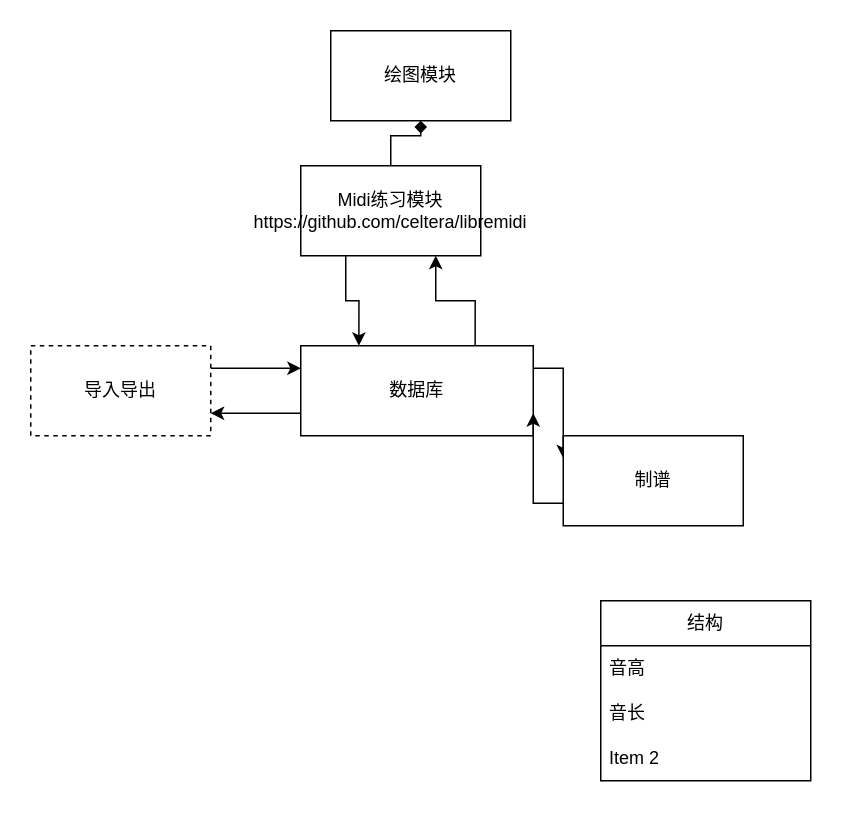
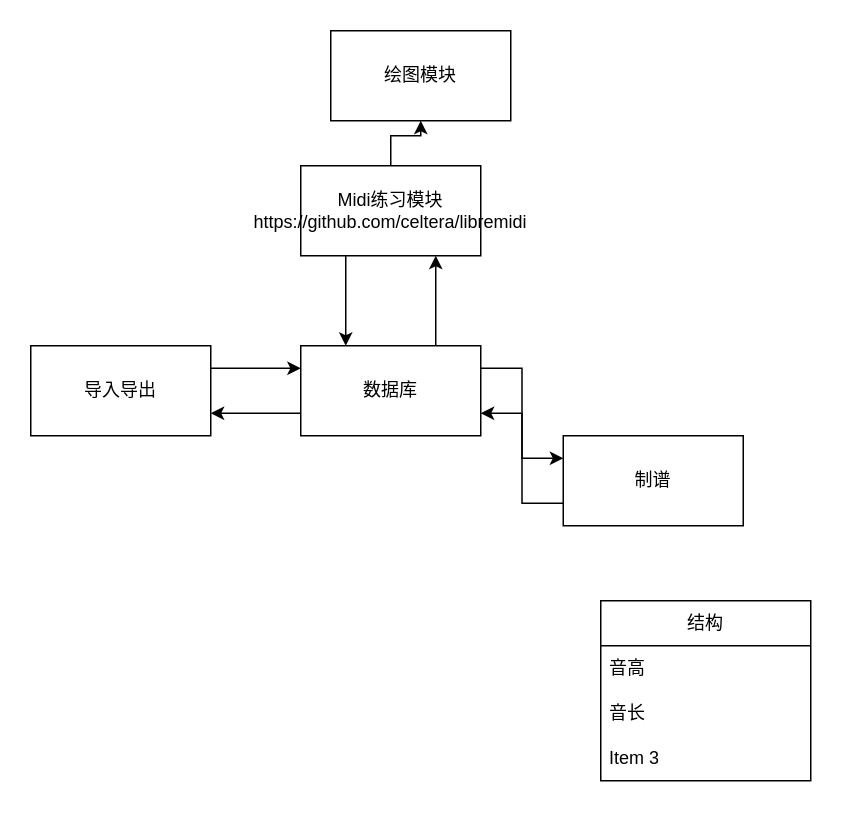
(421, 133) -> (421, 131)
(121, 391) -> (121, 391)
(417, 391) -> (391, 391)
(638, 758) -> (638, 758)
